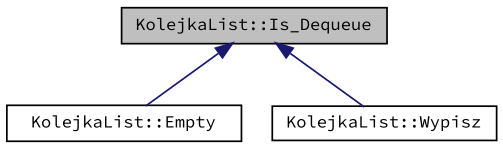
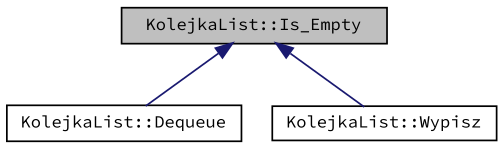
(254, 26) -> (254, 26)
(124, 123) -> (124, 123)
